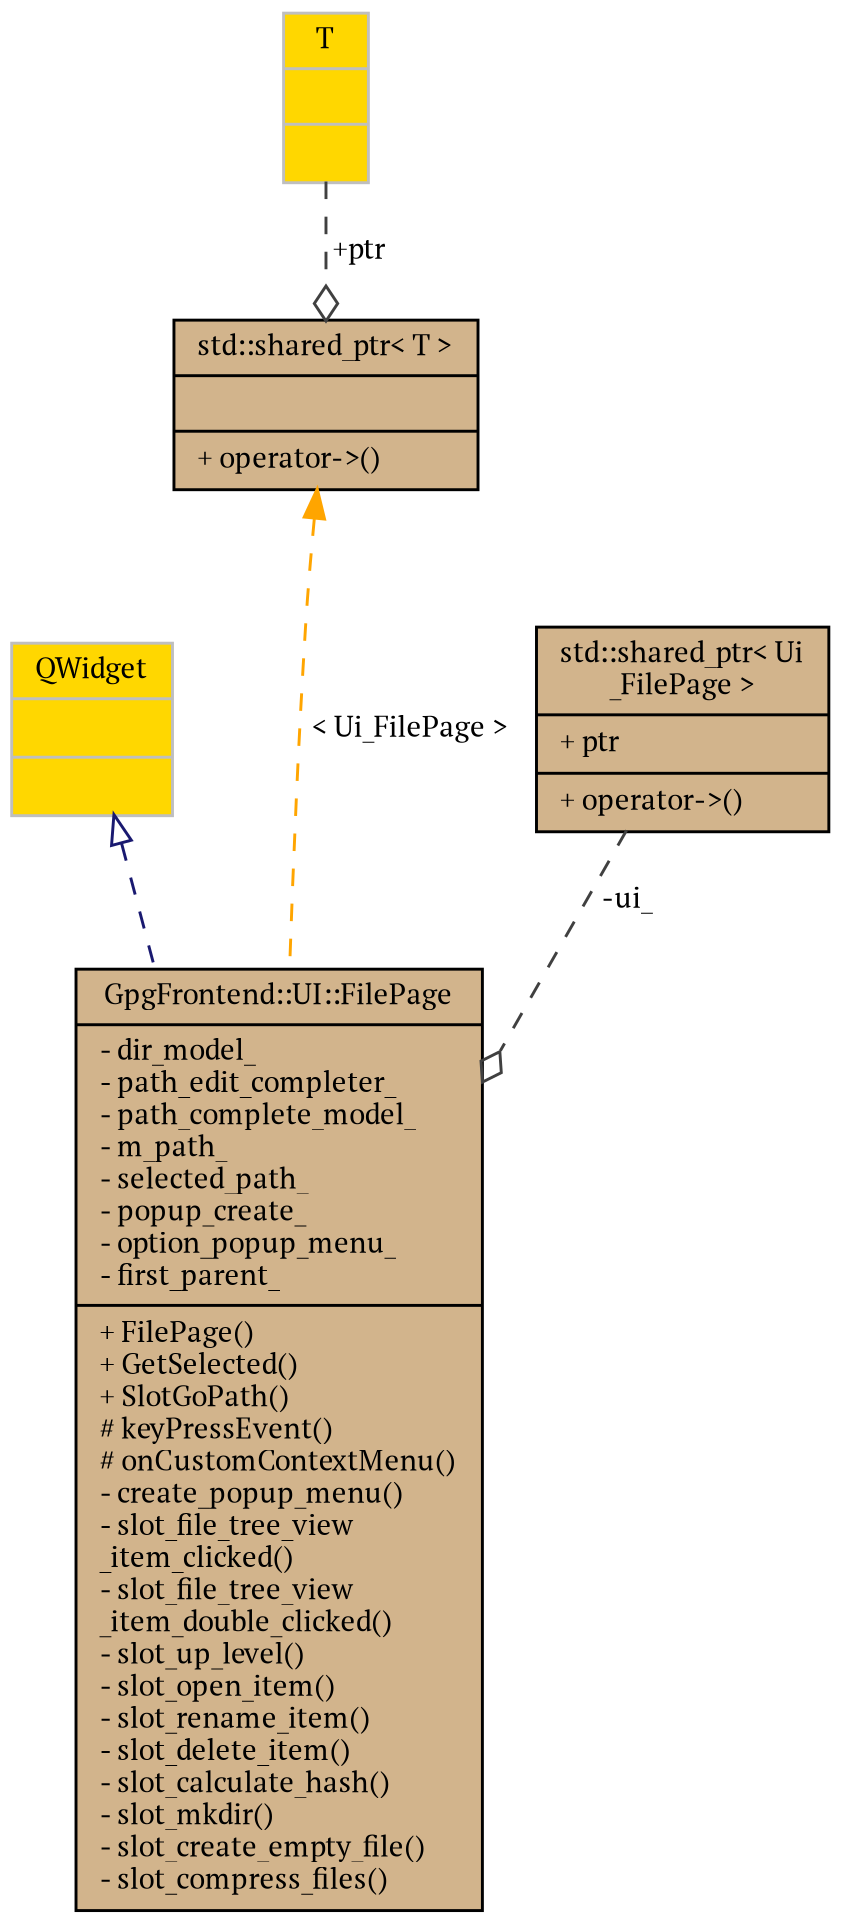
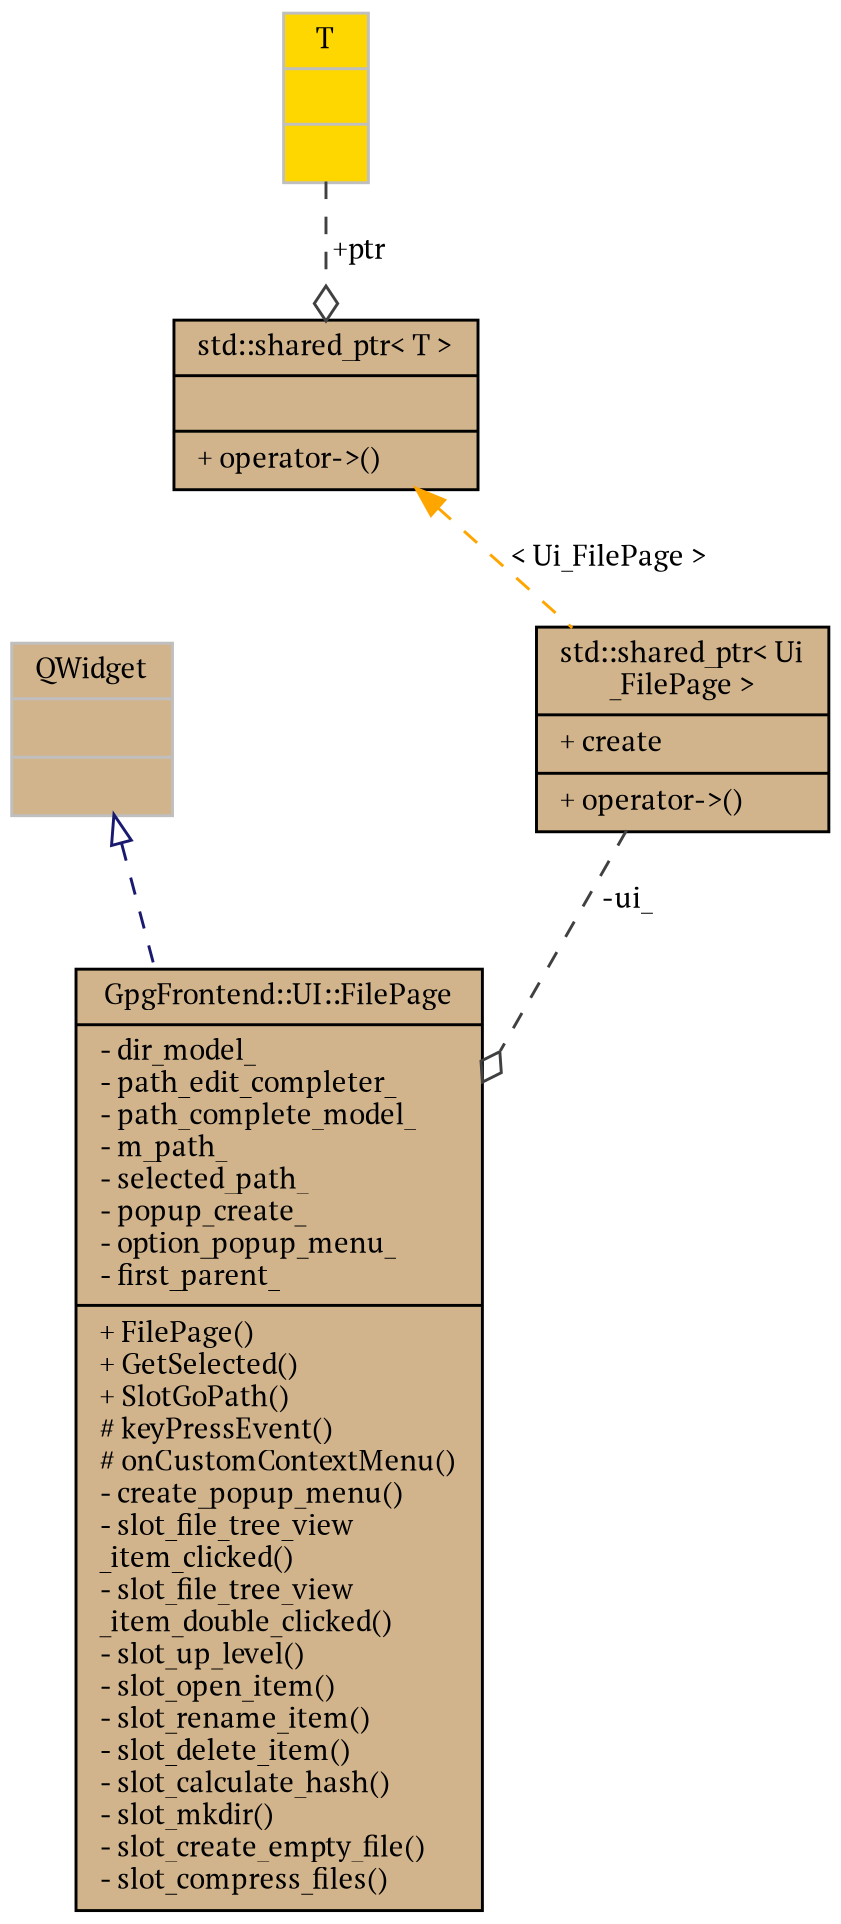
(92, 729) -> (92, 729)
(591, 743) -> (612, 743)
(299, 744) -> (505, 568)
